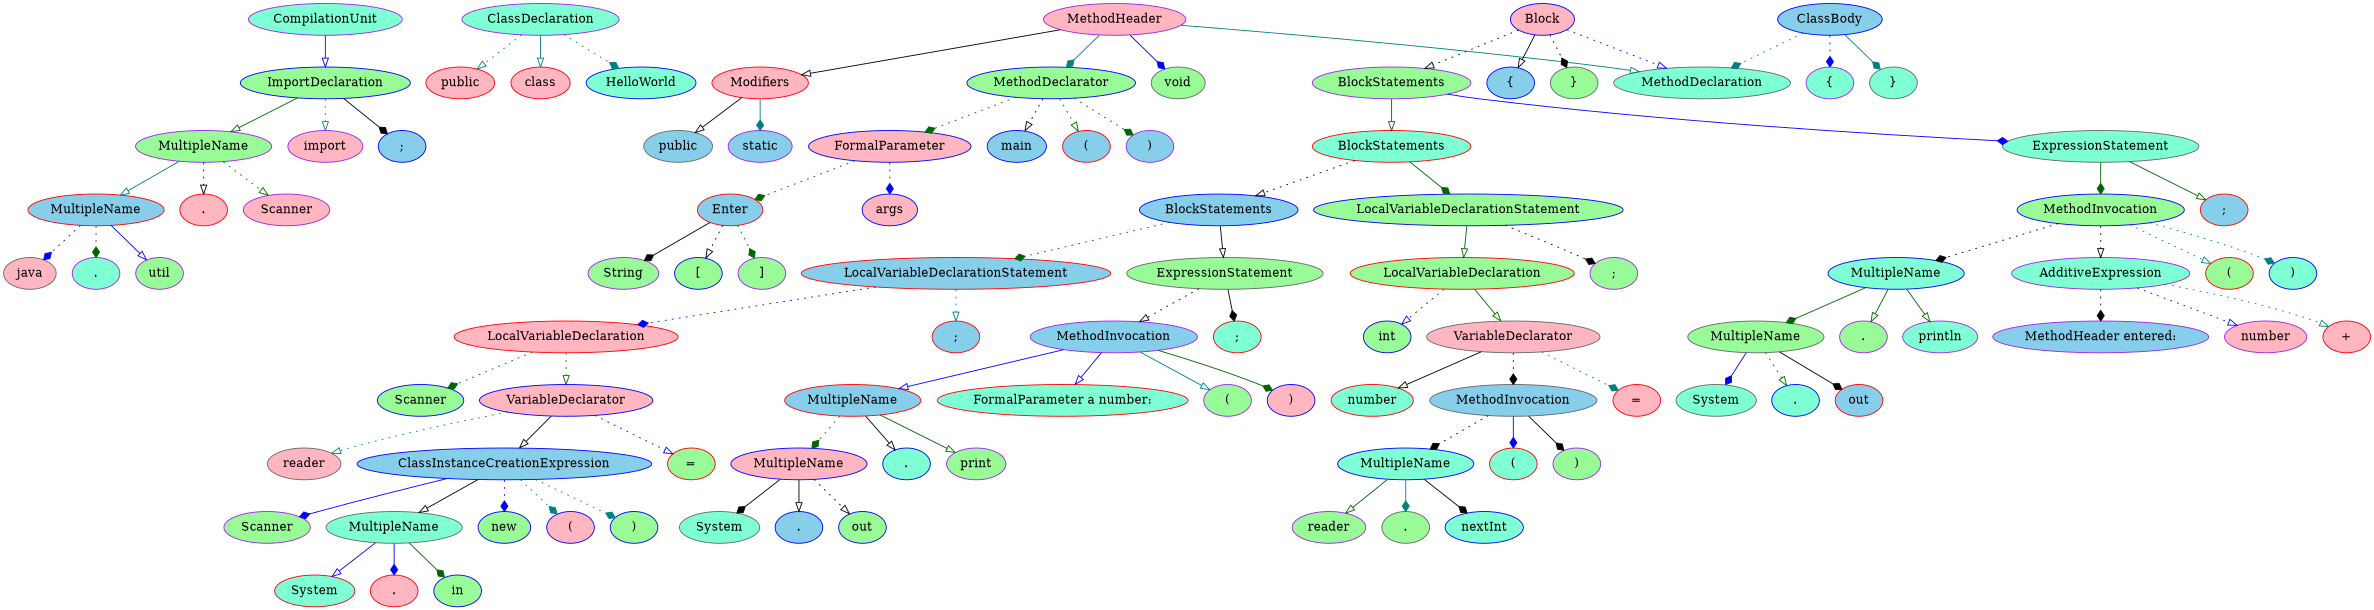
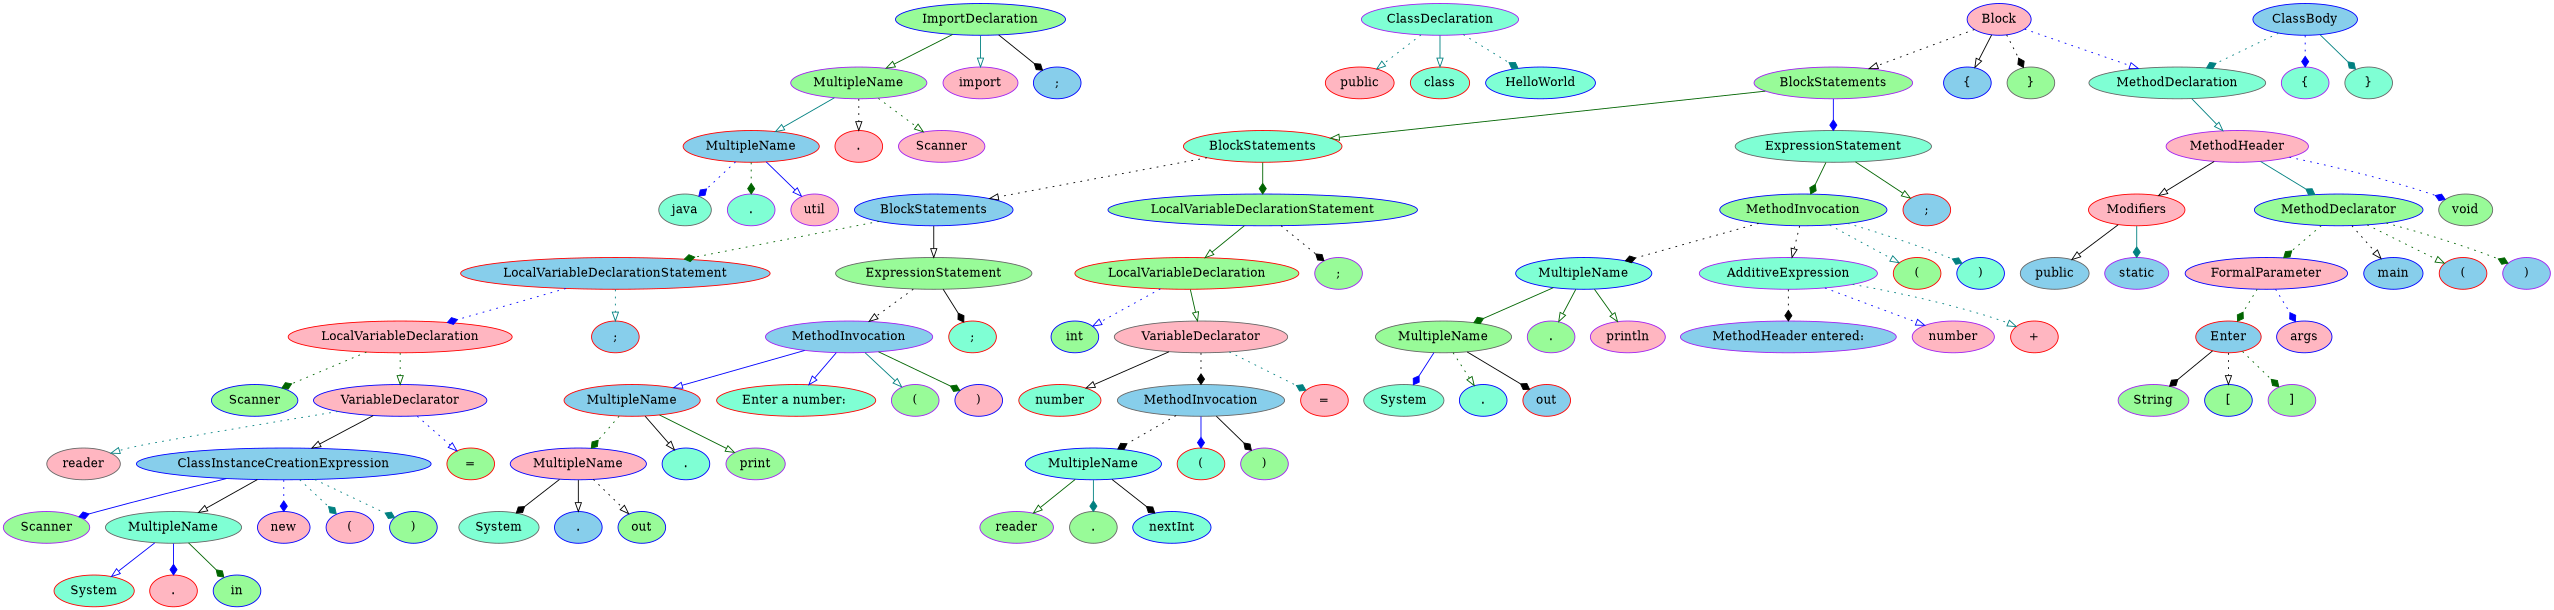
(325, 19) -> none
(1406, 45) -> (2204, 111)
(1144, 48) -> (2363, 174)
(541, 83) -> (1440, 83)
(325, 110) -> (980, 47)
(30, 273) -> (685, 210)
(160, 273) -> (815, 210)
(1940, 337) -> (1628, 337)
(1063, 400) -> (796, 400)
(504, 527) -> (284, 527)
